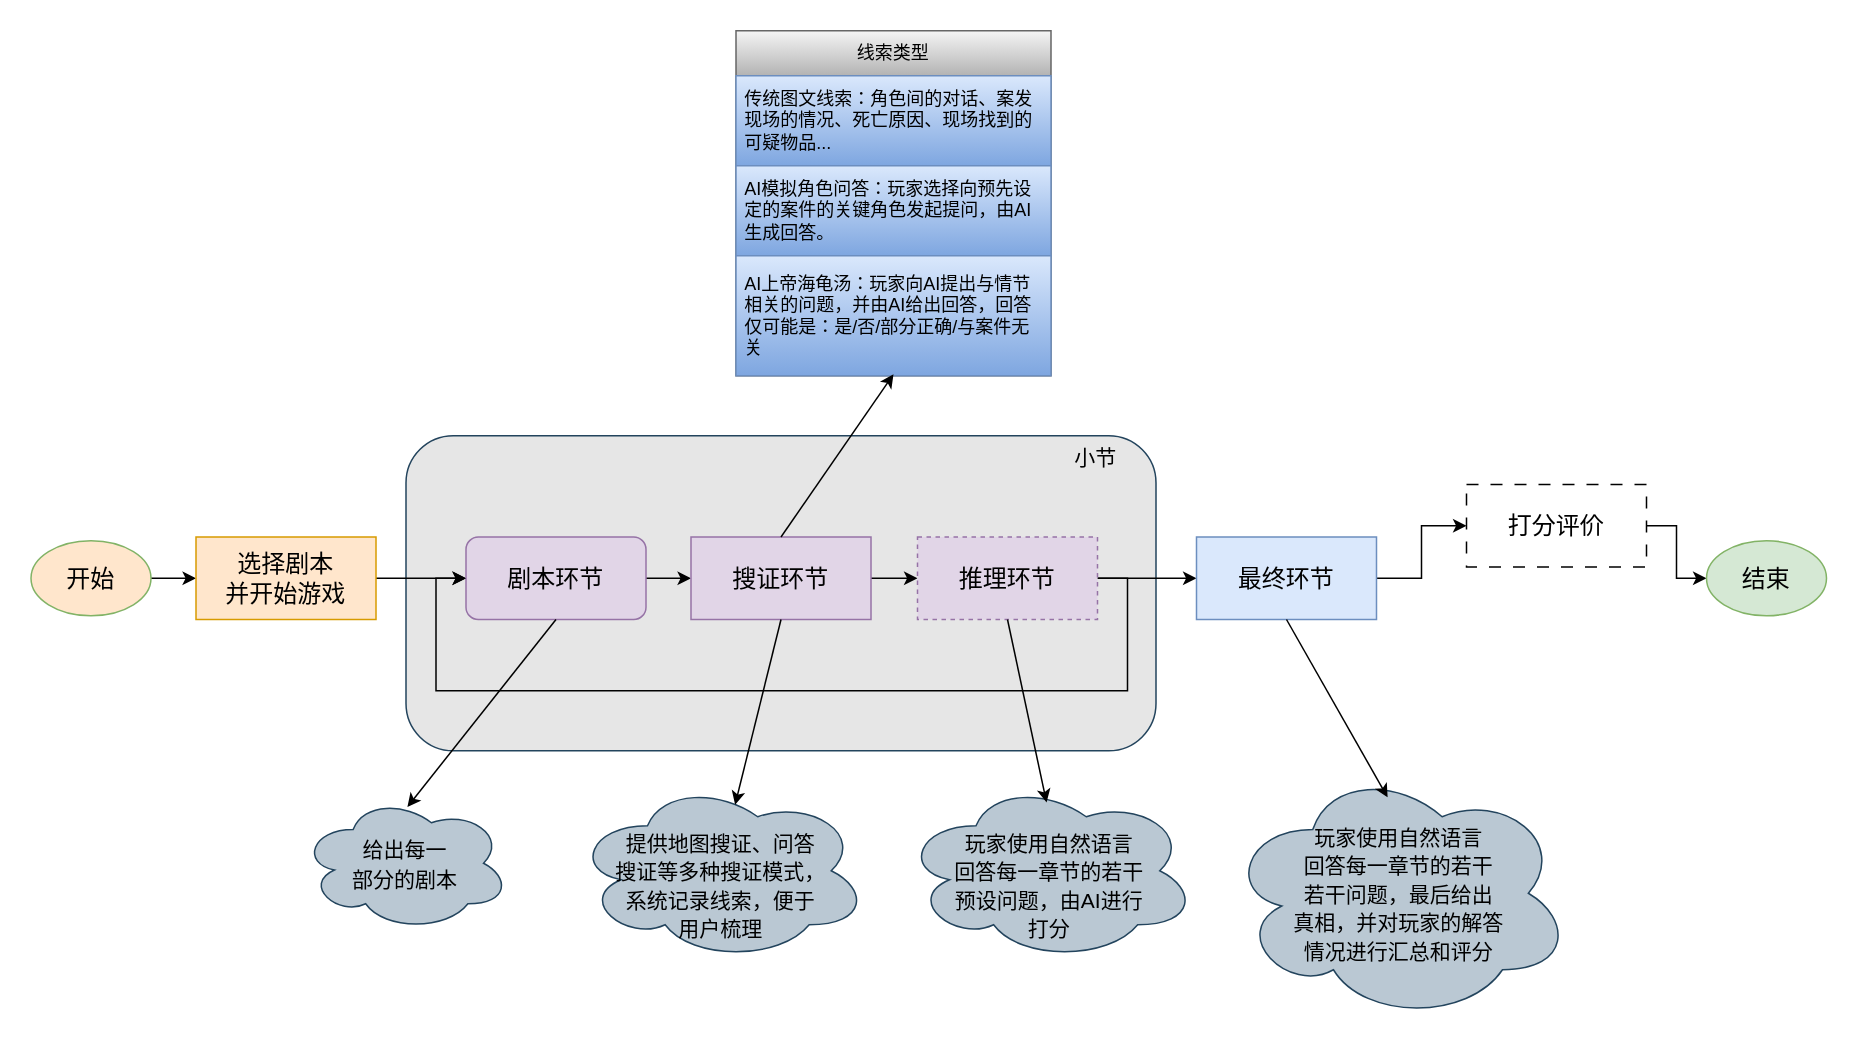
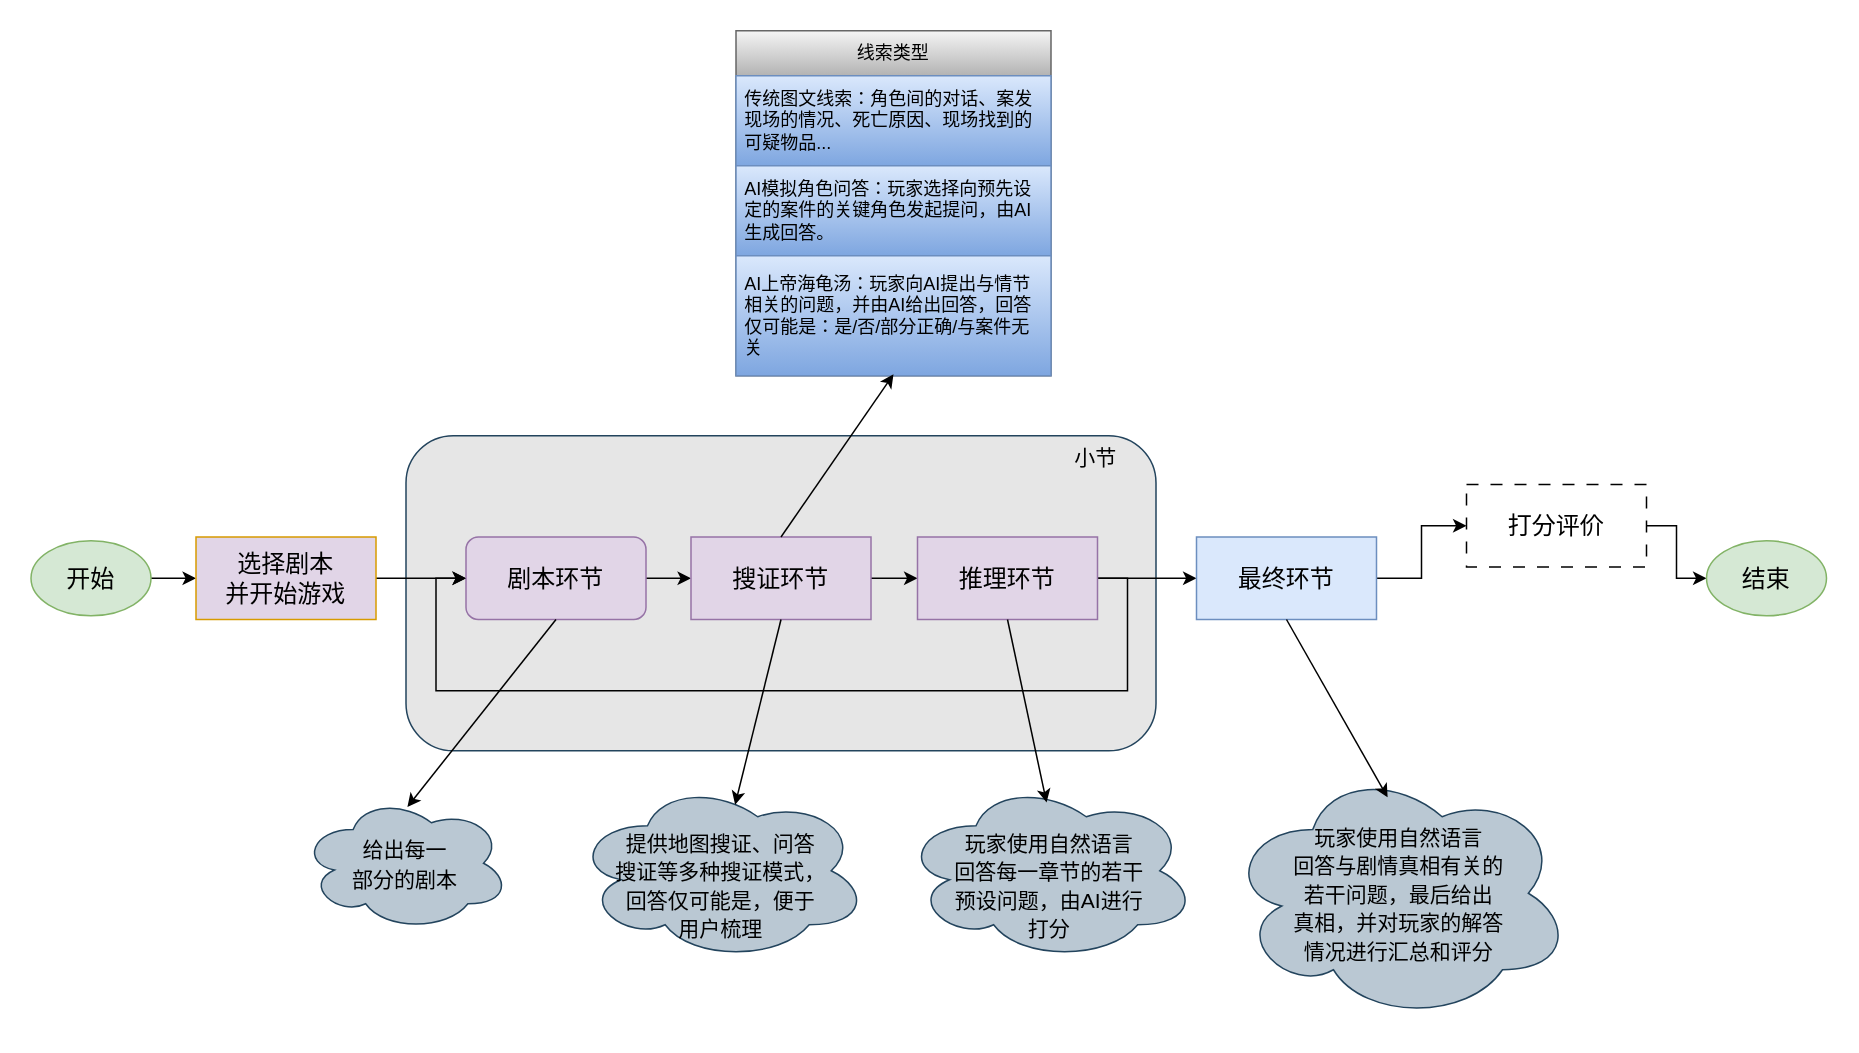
(91, 578) -> (91, 578)
(286, 578) -> (286, 578)
(1007, 578) -> (1007, 578)
(721, 871) -> (721, 871)
(1399, 893) -> (1399, 893)
